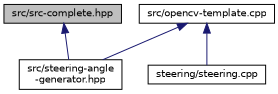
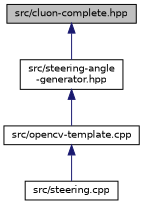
(63, 14) -> (72, 14)
(140, 43) -> (72, 113)
(207, 75) -> (72, 191)
